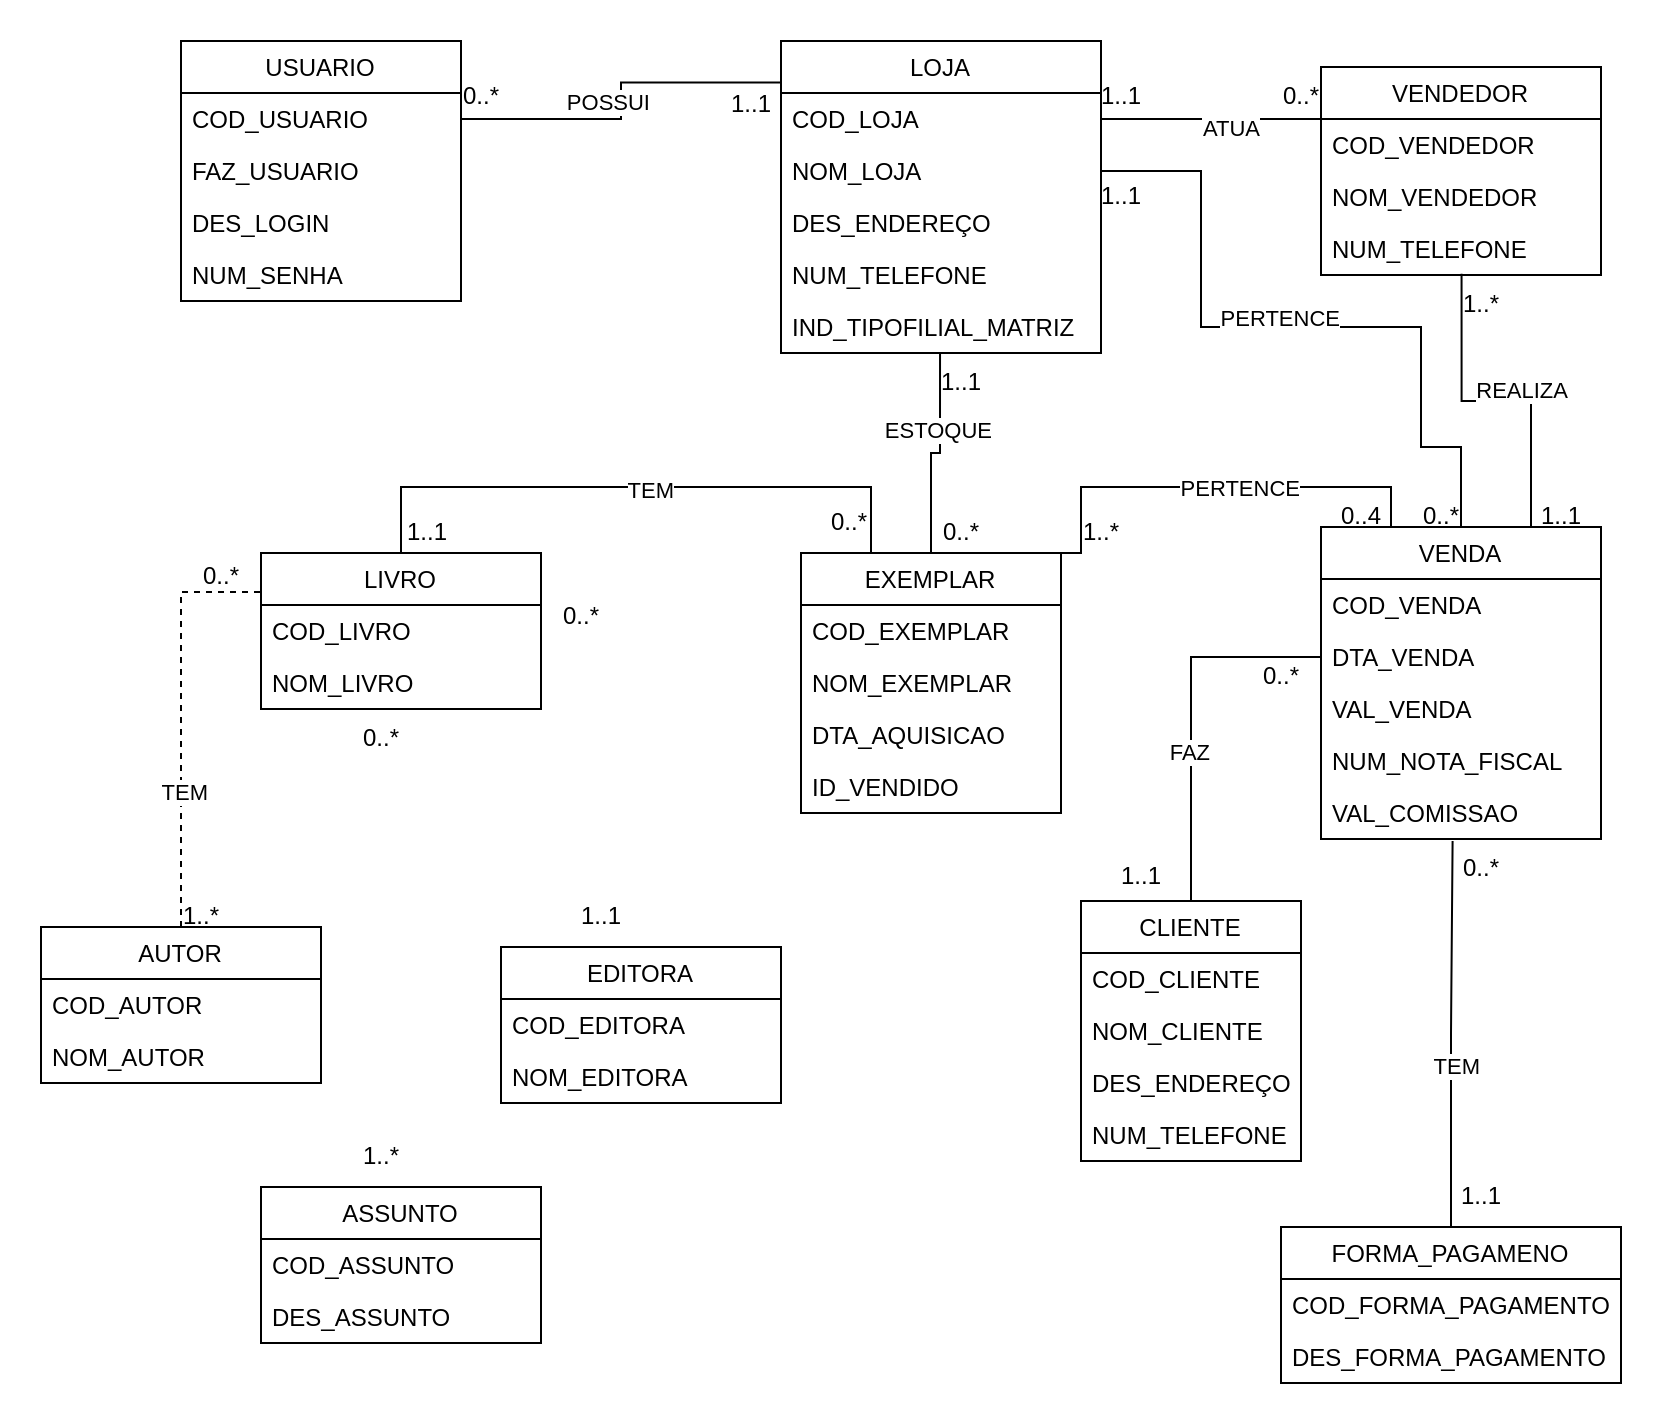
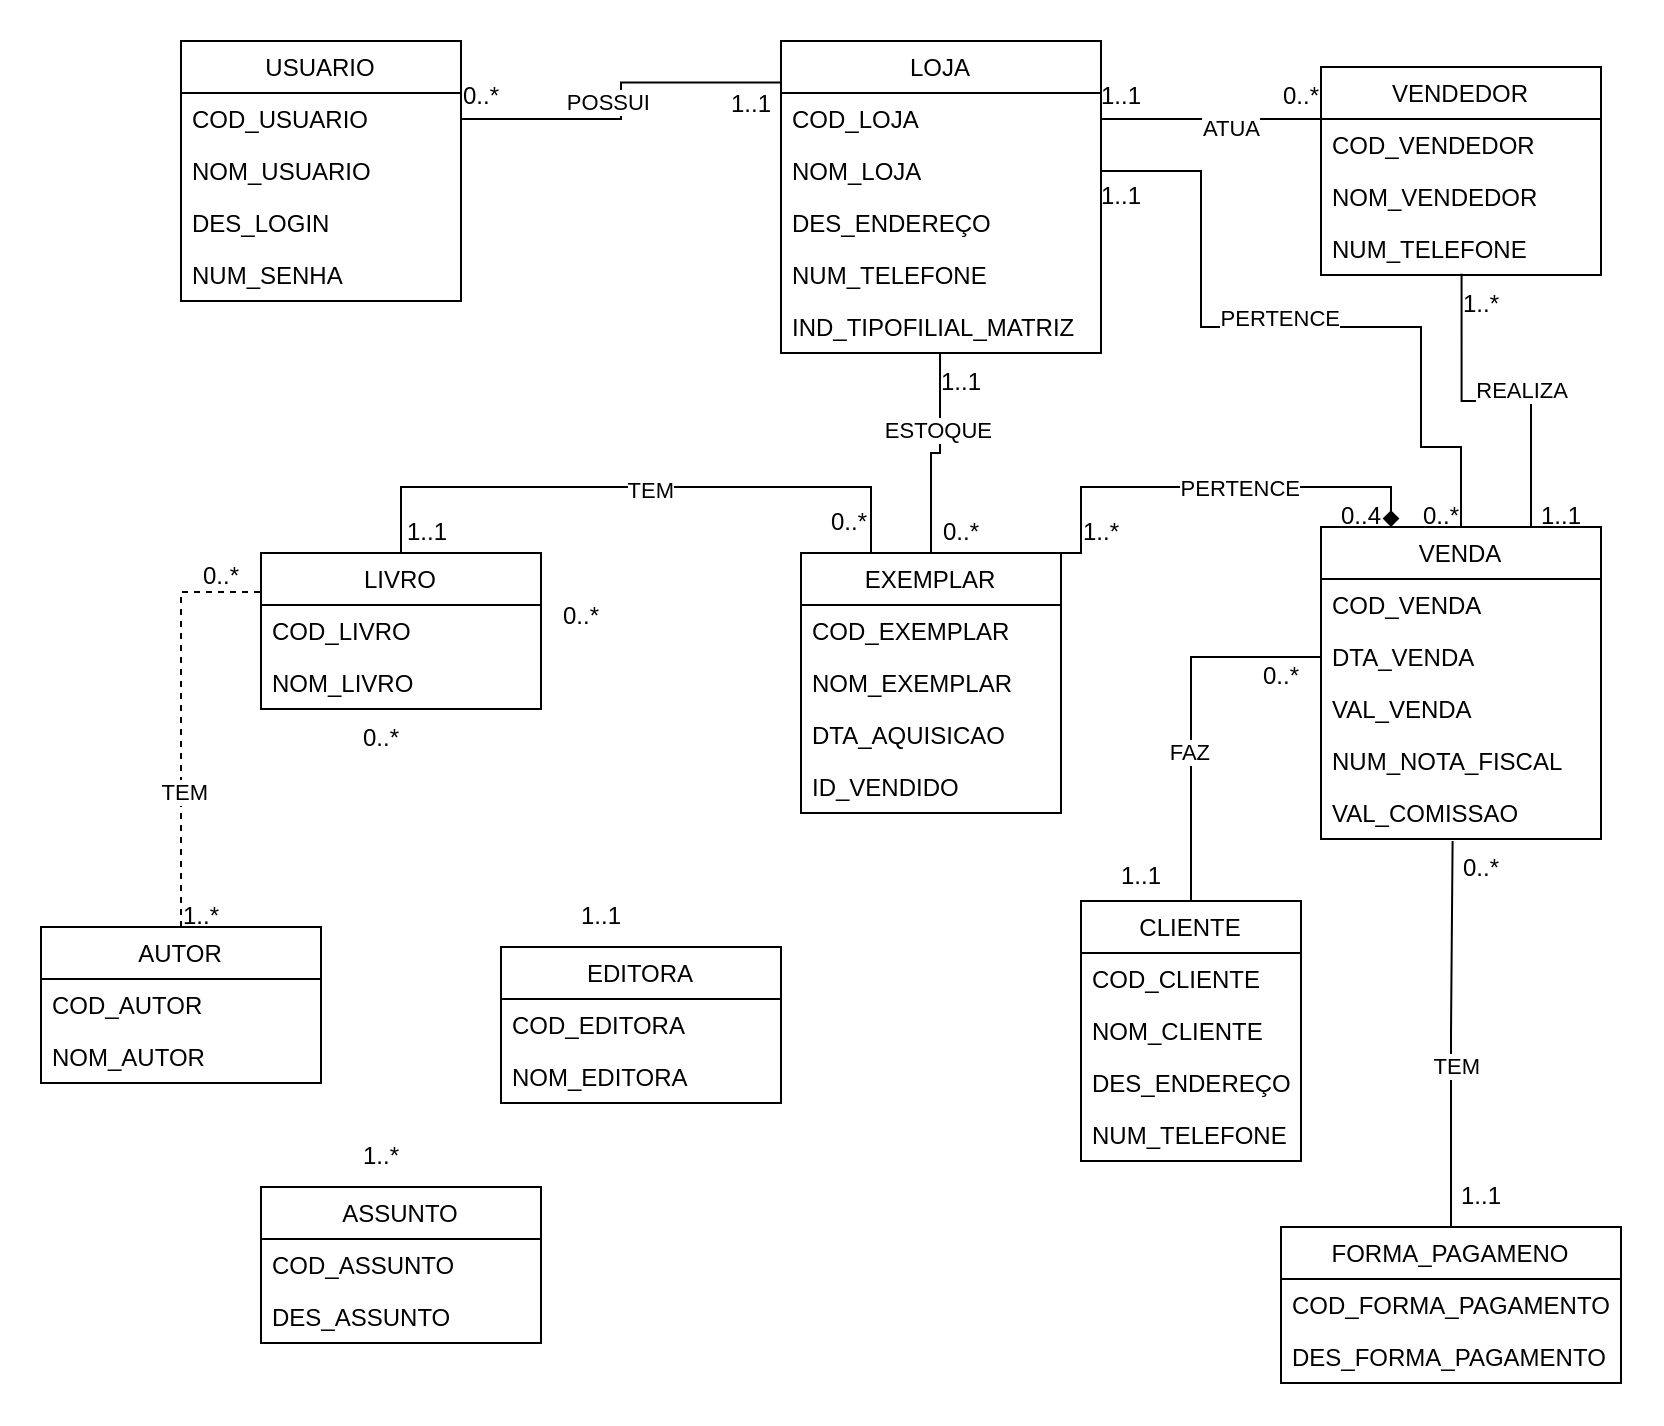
(266, 172) -> (266, 172)
(1391, 517) -> (1391, 511)
